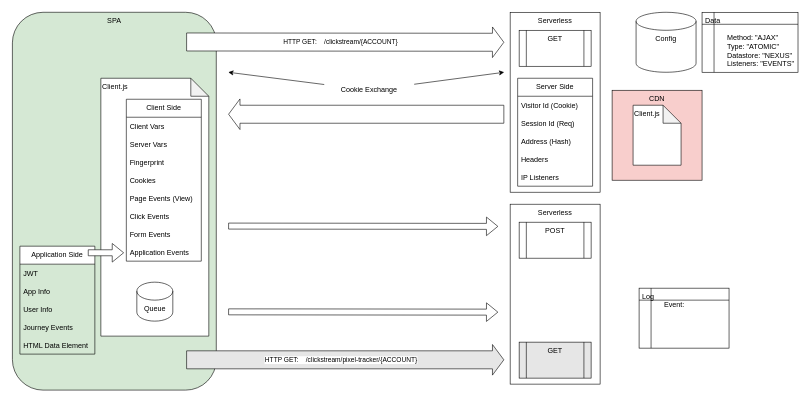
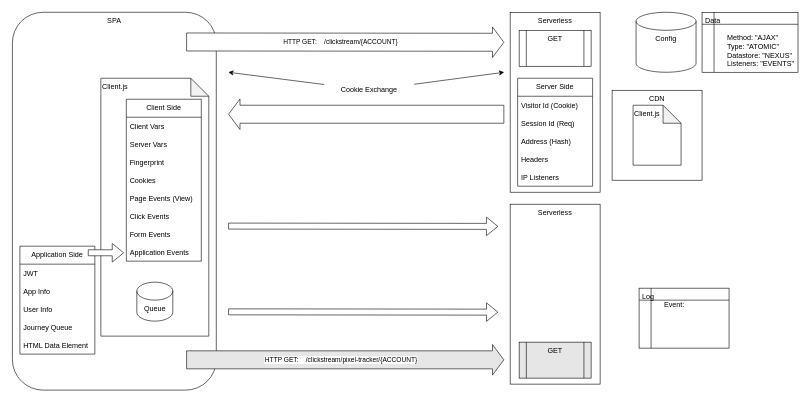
(114, 21) -> (114, 21)
(657, 99) -> (657, 99)
(555, 240) -> none
(50, 328) -> (48, 328)
